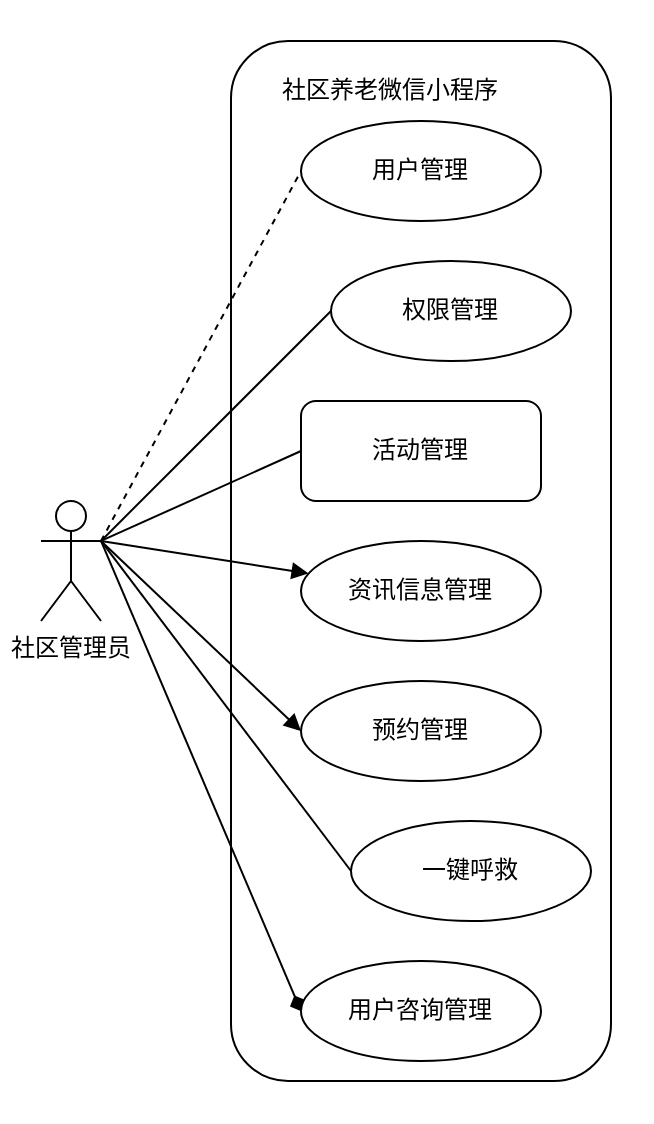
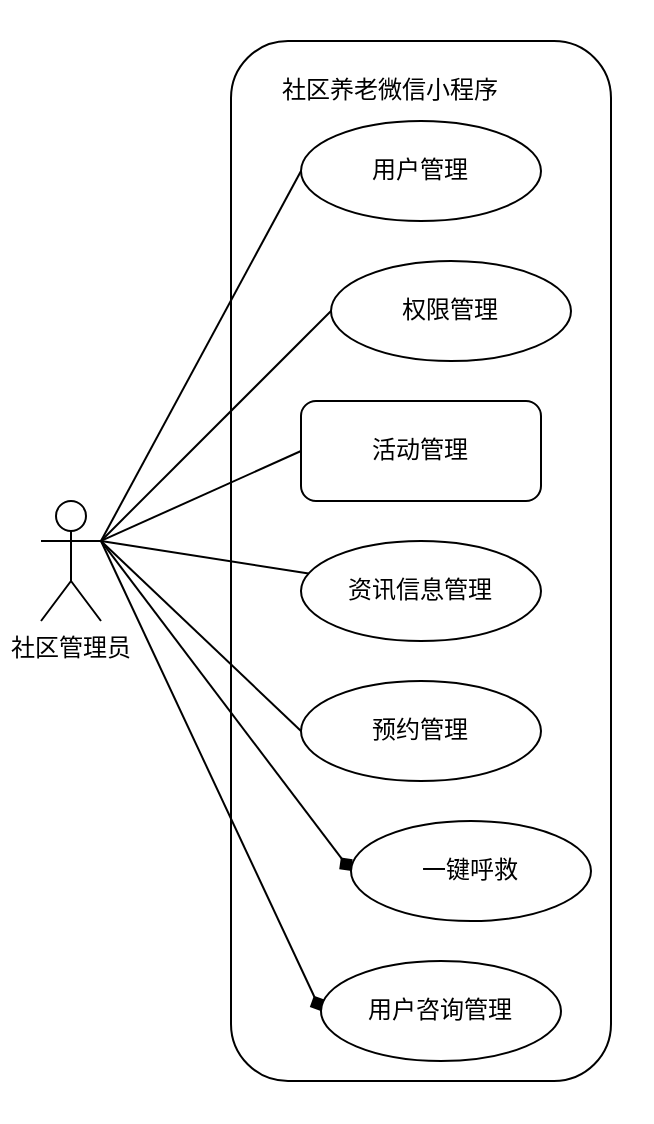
(203, 352) -> (203, 352)
(291, 571) -> (298, 572)
(288, 718) -> (293, 723)
(346, 864) -> (341, 858)
(421, 1011) -> (441, 1011)
